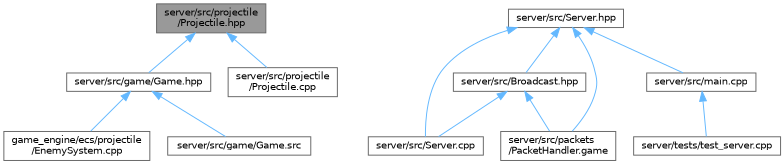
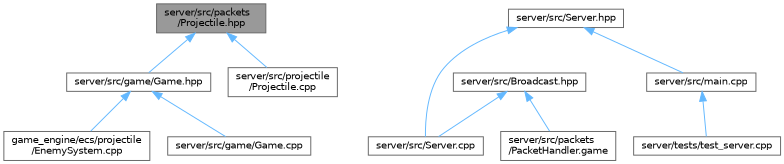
(211, 18) -> (211, 18)
(540, 54) -> none
(597, 85) -> none
(239, 146) -> (239, 146)
